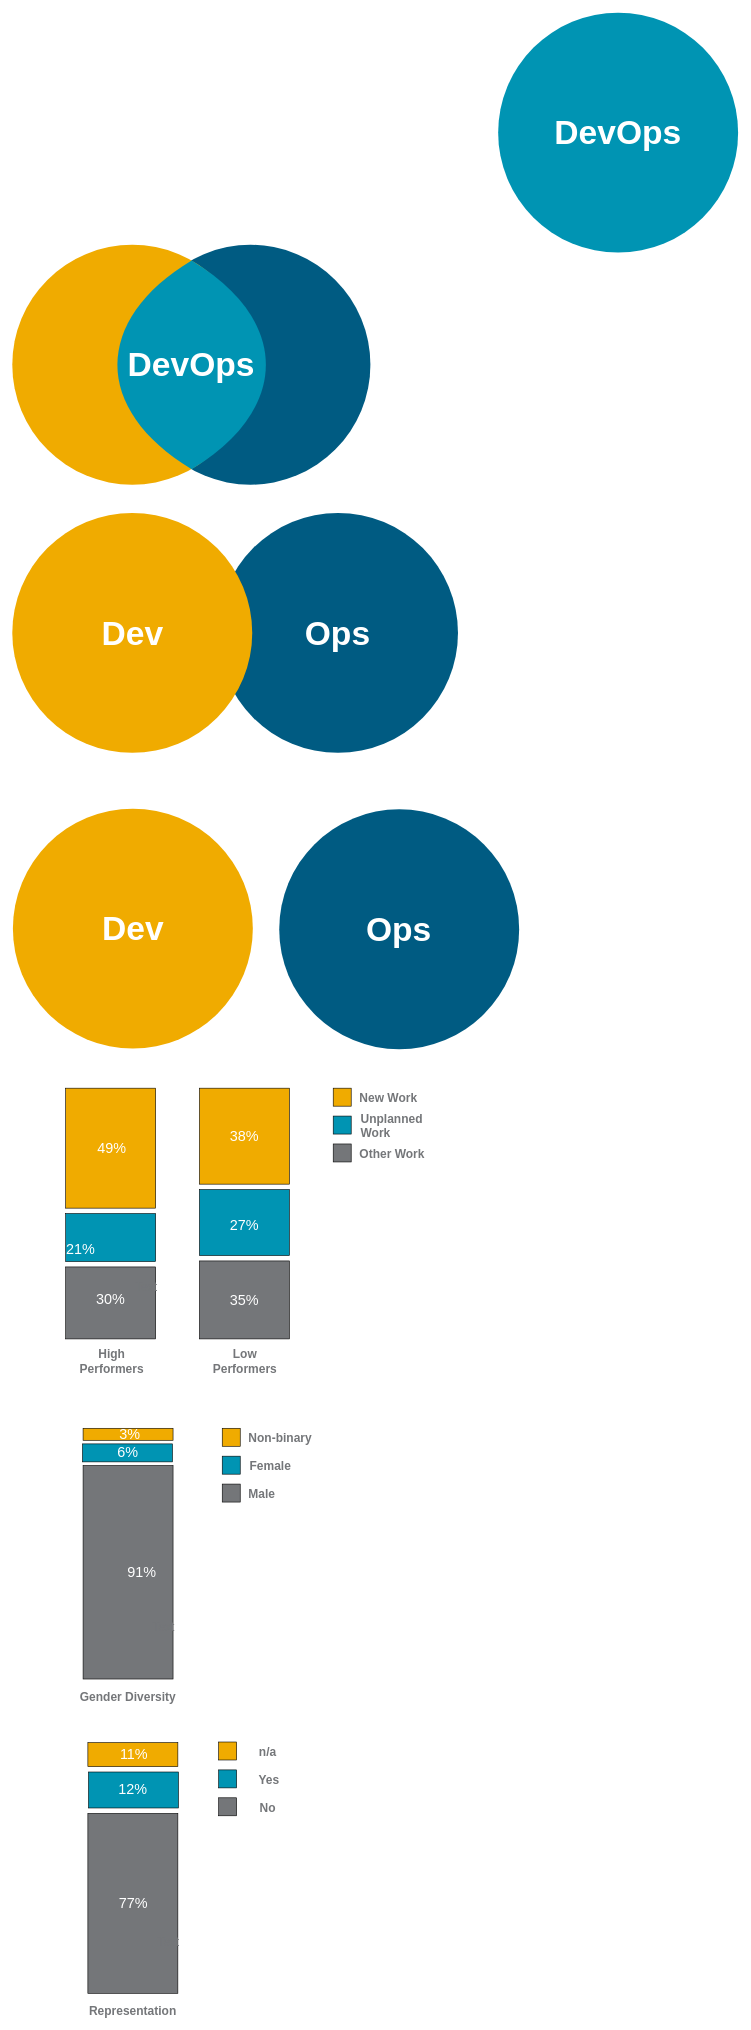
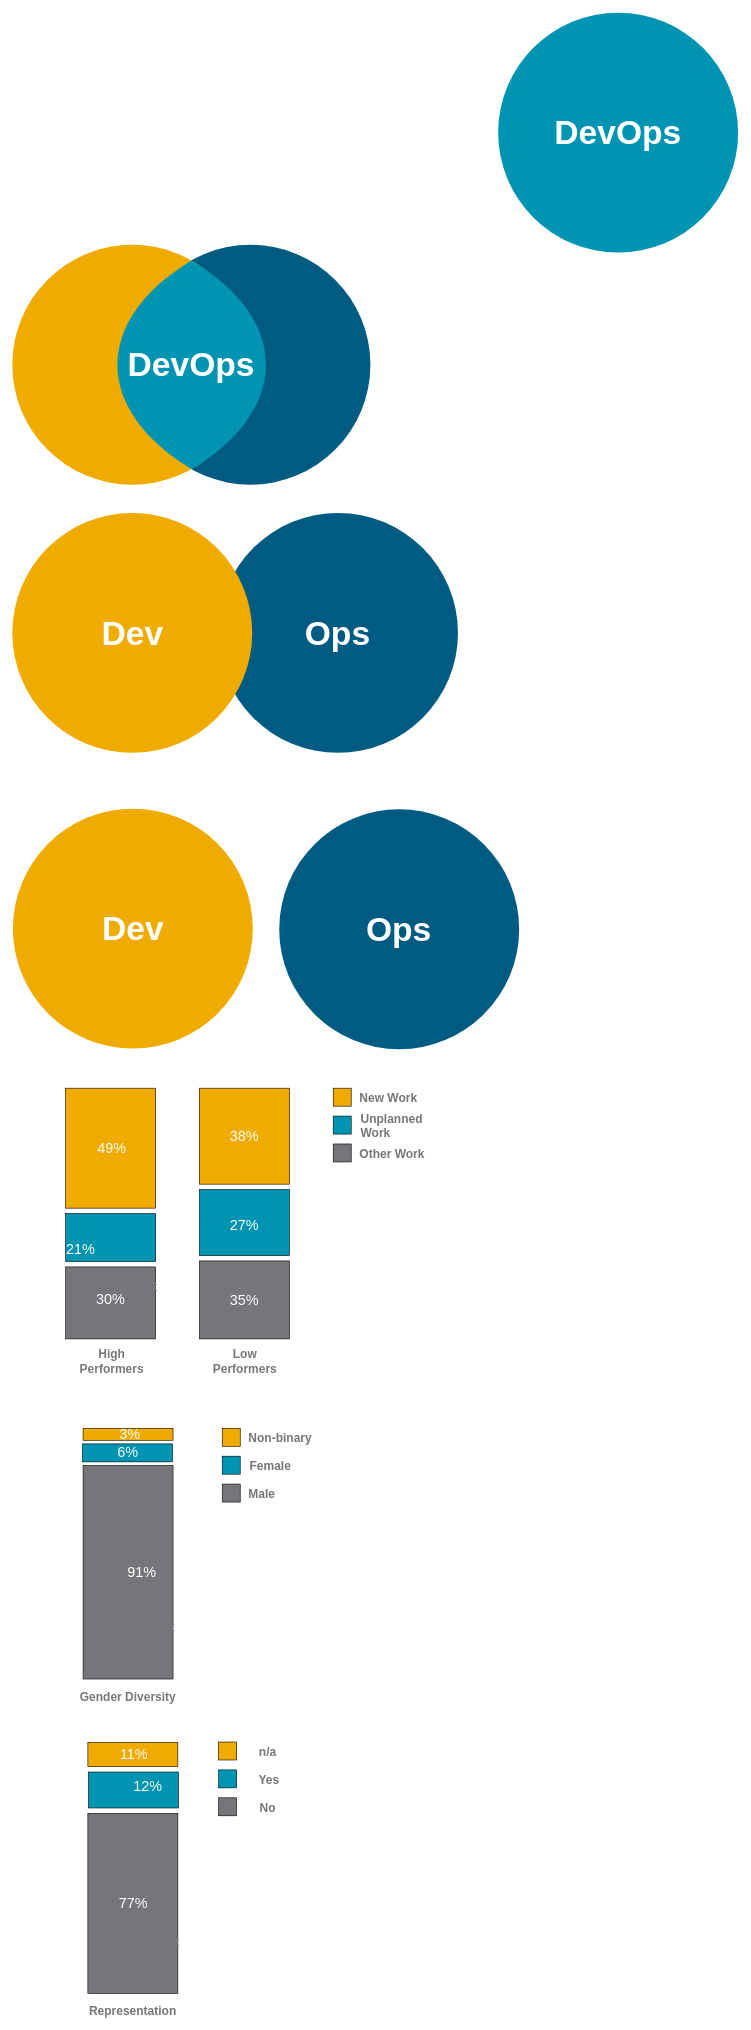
(133, 1790) -> (148, 1787)
